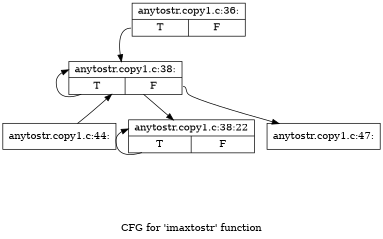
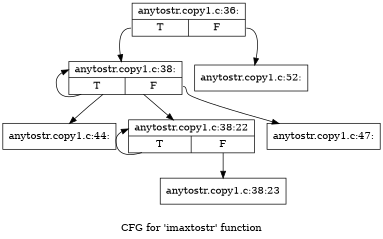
none -> (251, 78)
(92, 112) -> (89, 106)
none -> (223, 191)
